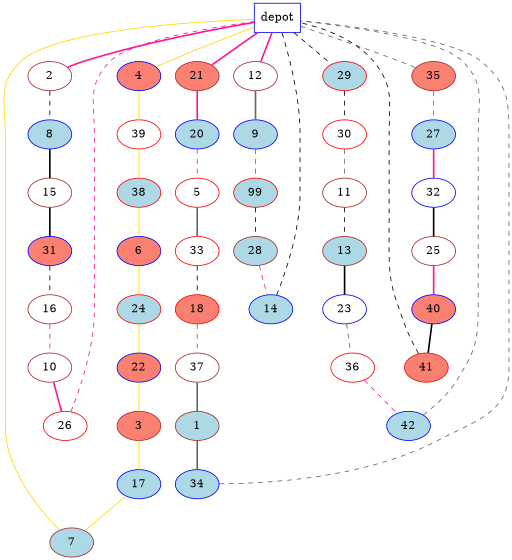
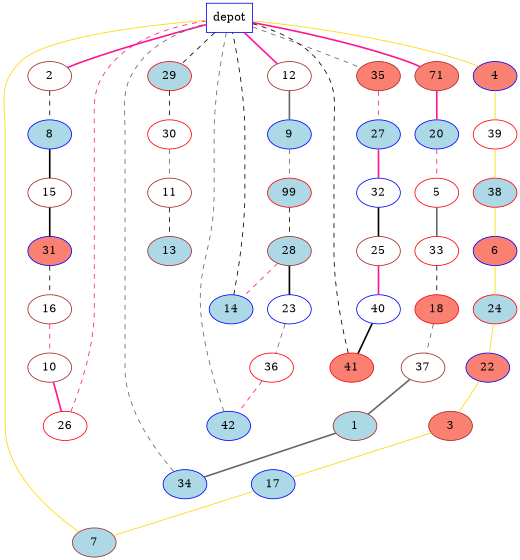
(197, 76) -> (437, 76)
(345, 280) -> (289, 280)
(434, 309) -> (378, 309)
